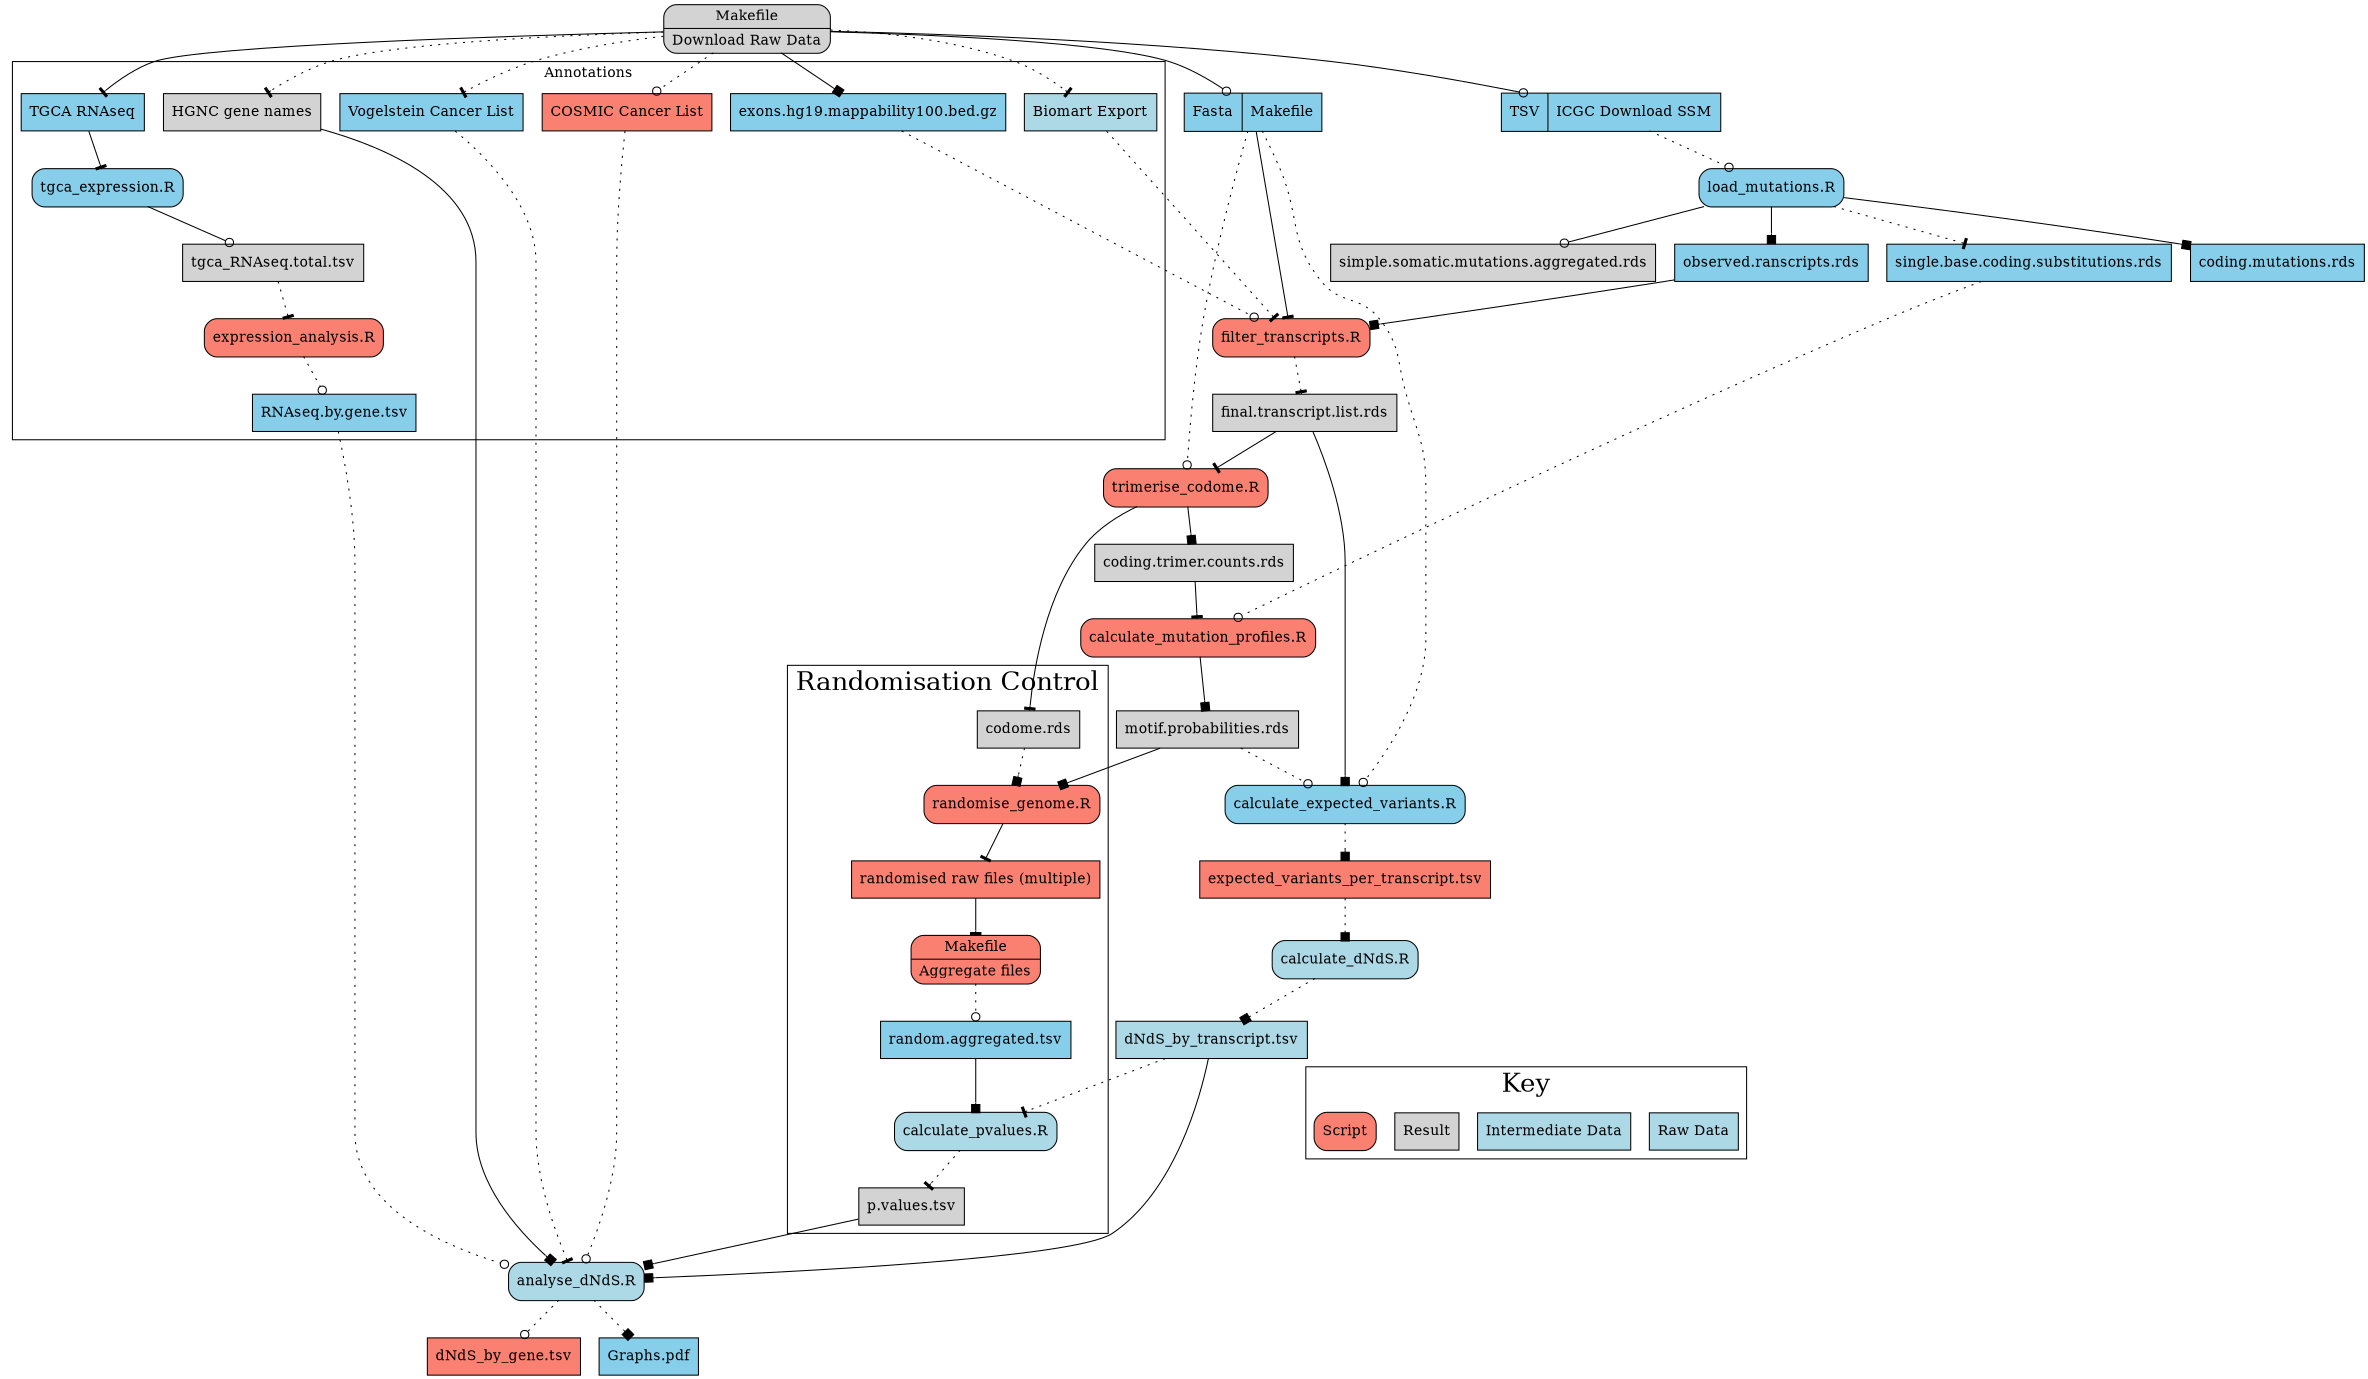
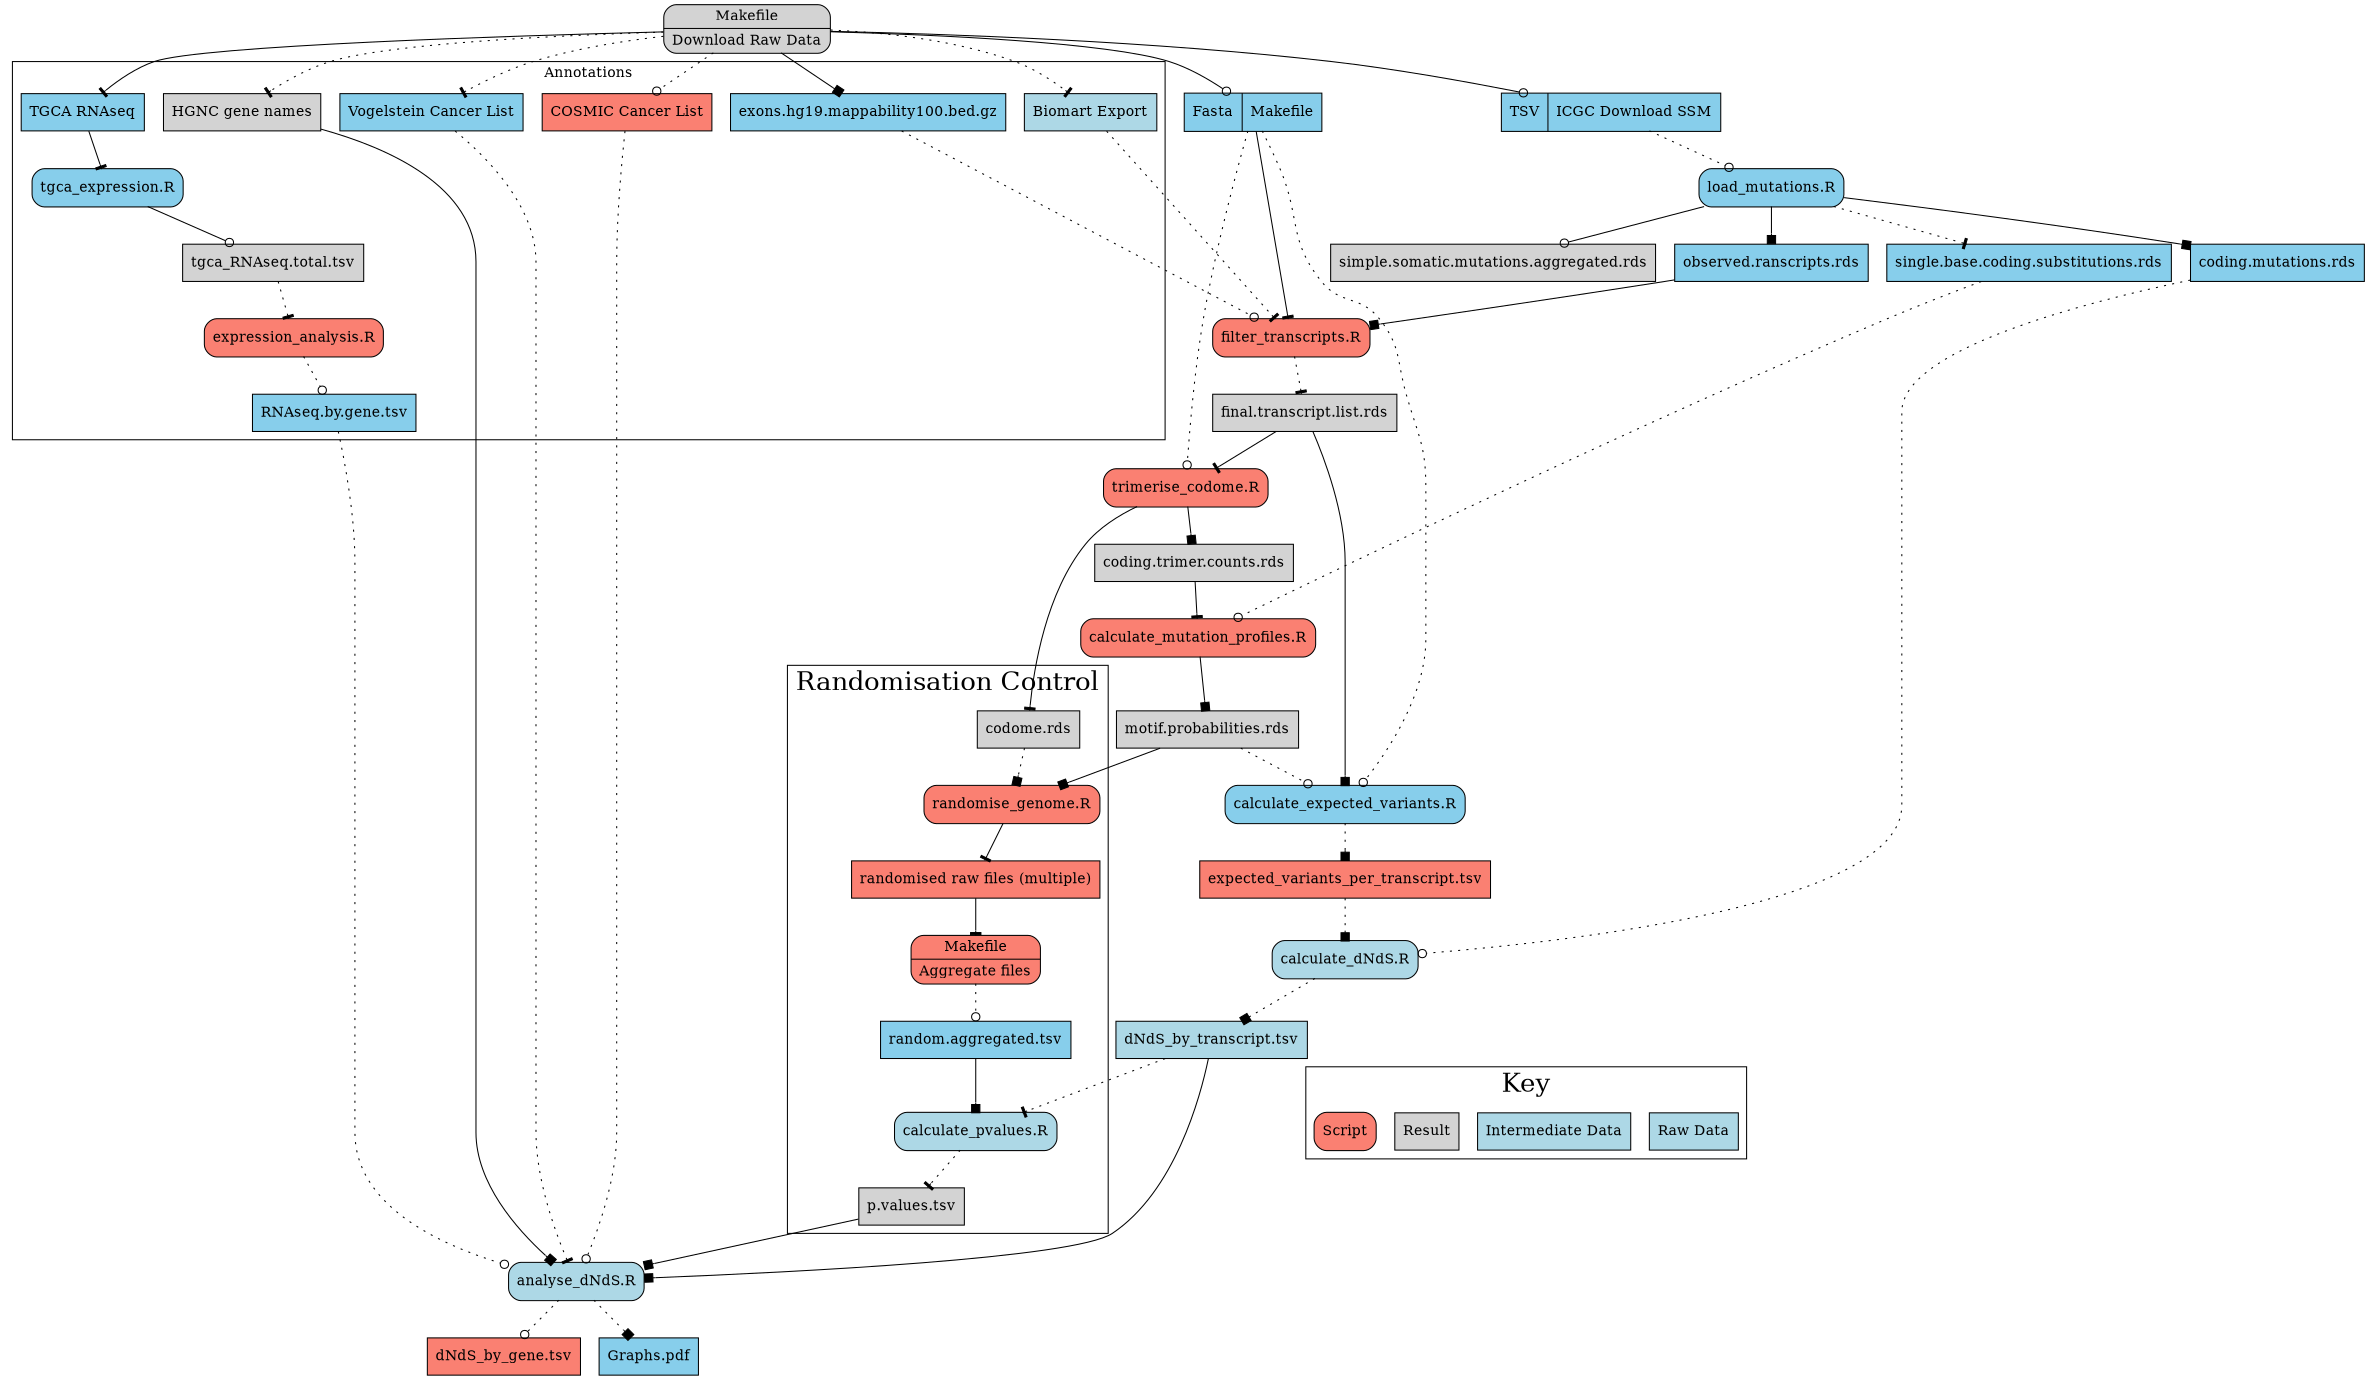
none -> (1902, 703)
